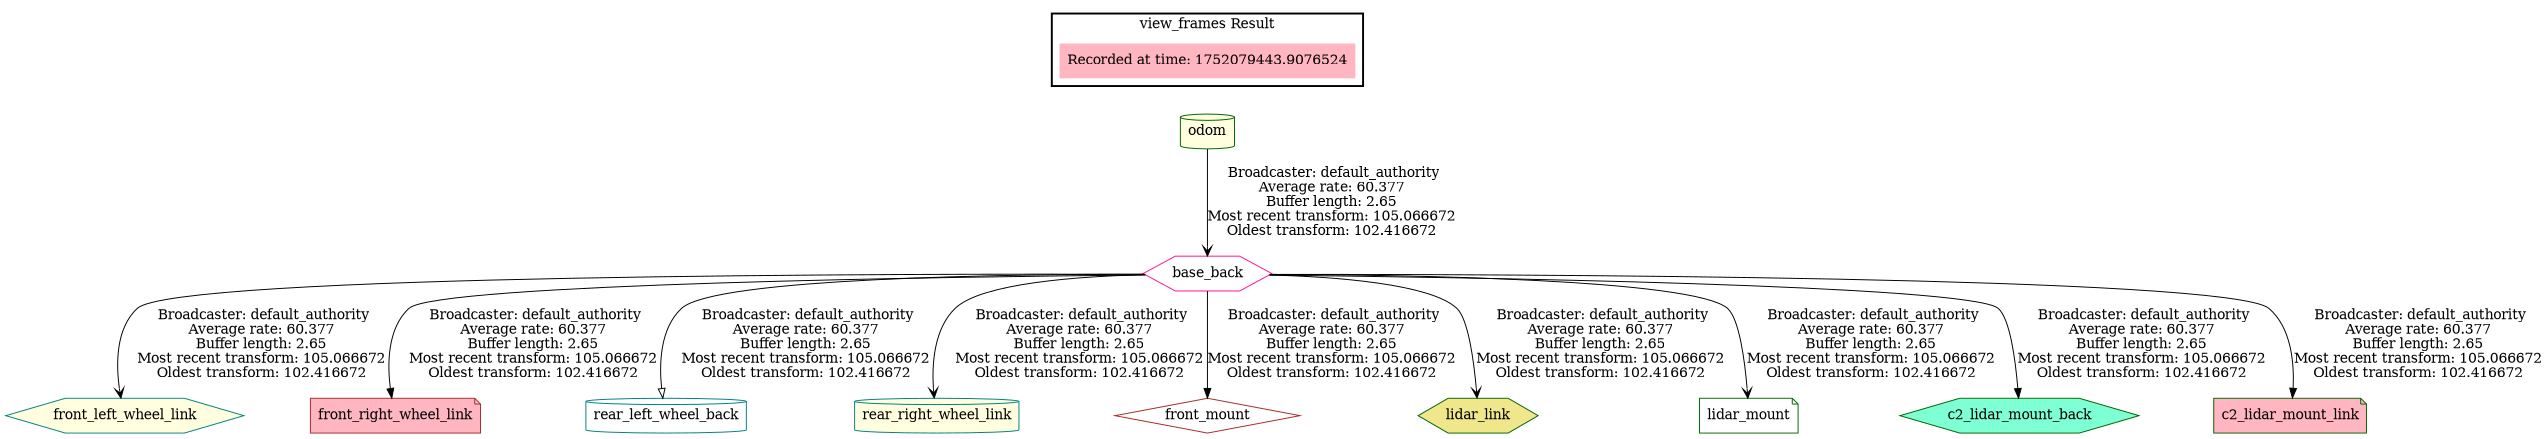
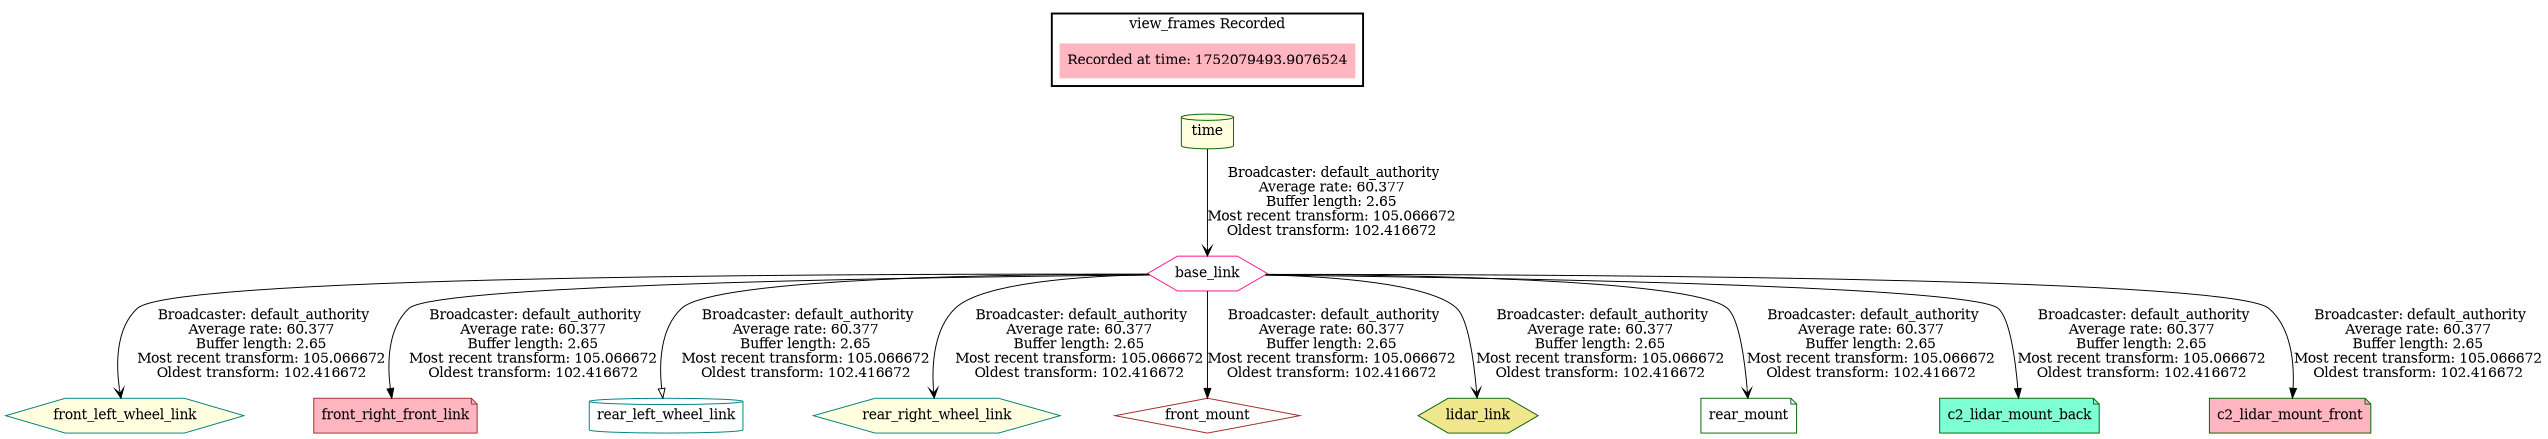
(1207, 25) -> (1207, 25)
(1207, 61) -> (1207, 61)
(1207, 131) -> (1207, 131)
(1207, 274) -> (1207, 274)
(395, 416) -> (395, 416)
(666, 416) -> (666, 416)
(937, 416) -> (937, 416)
(1749, 416) -> (1749, 416)
(2019, 416) -> (2019, 416)
(2290, 416) -> (2290, 416)
